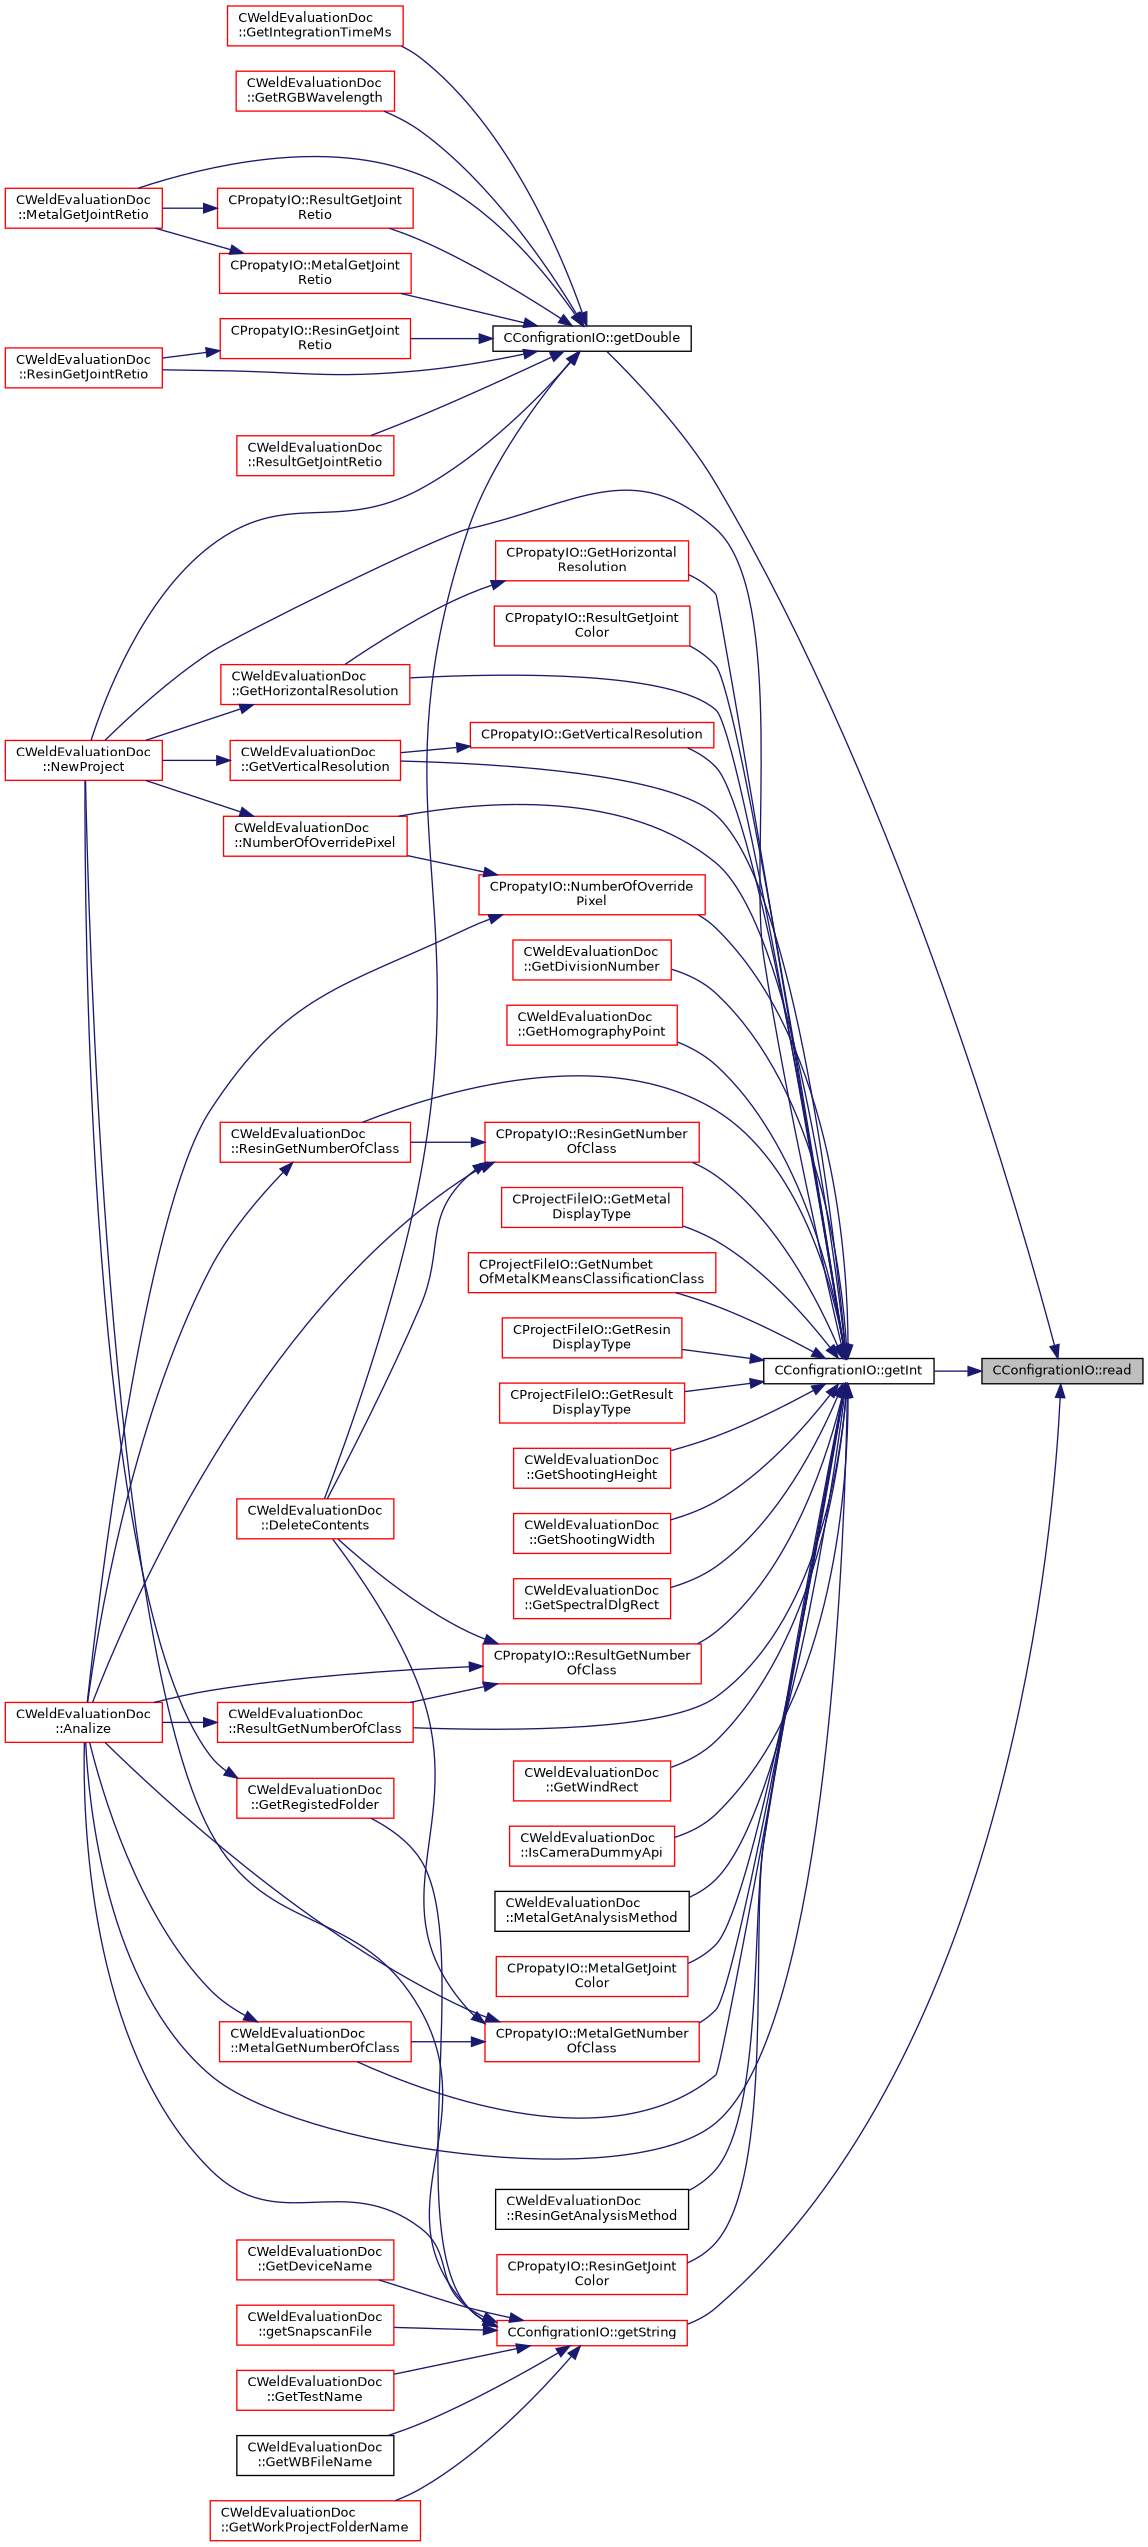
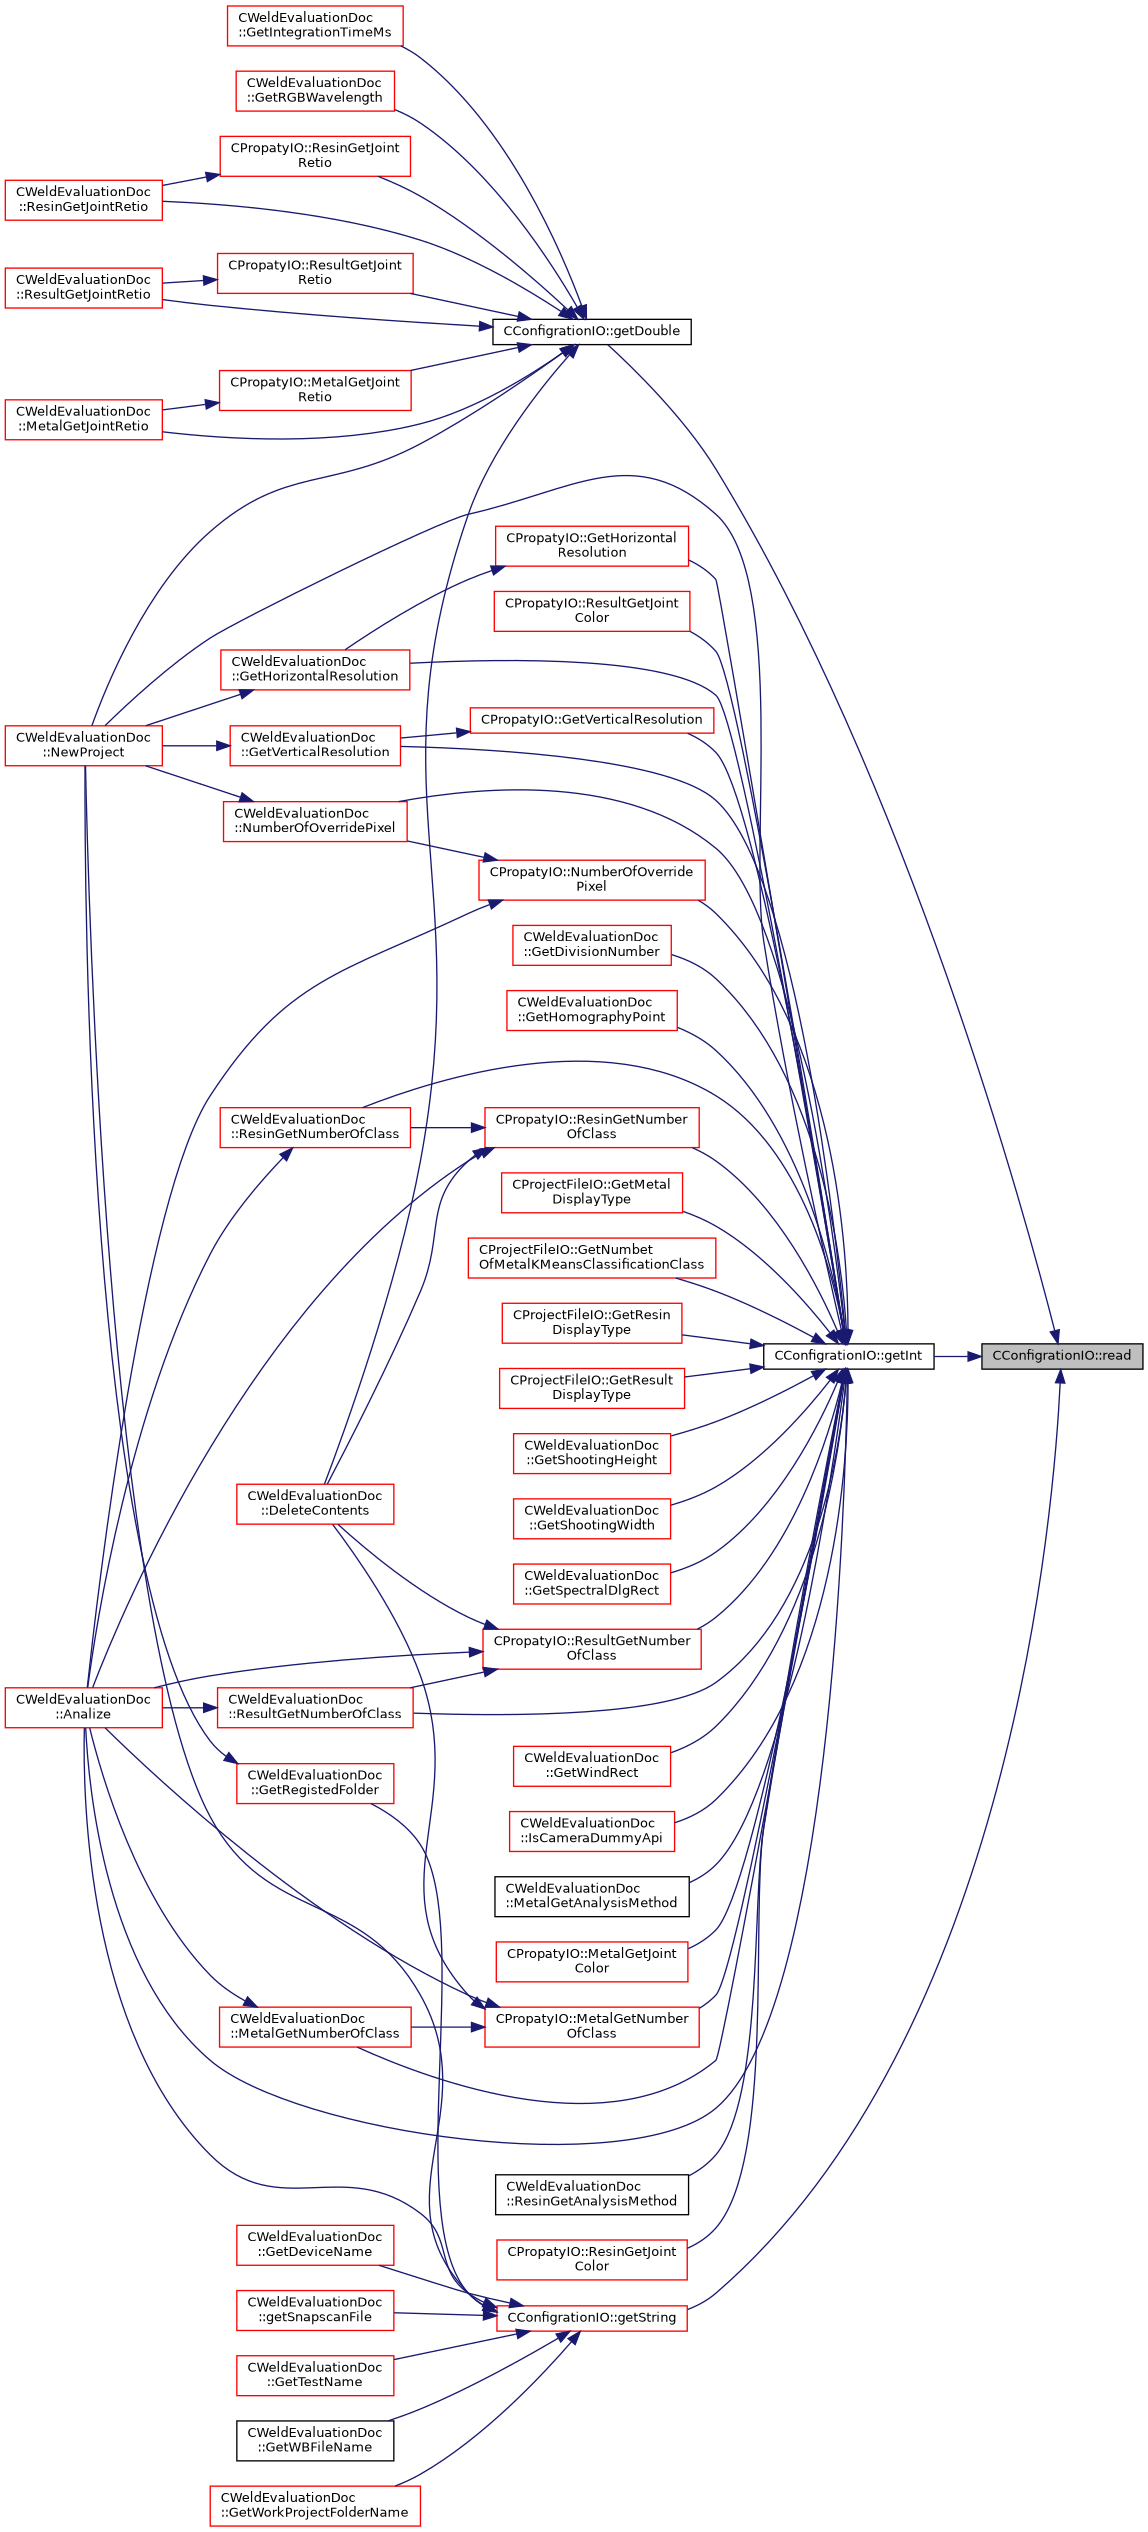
(183, 208) -> (183, 282)
